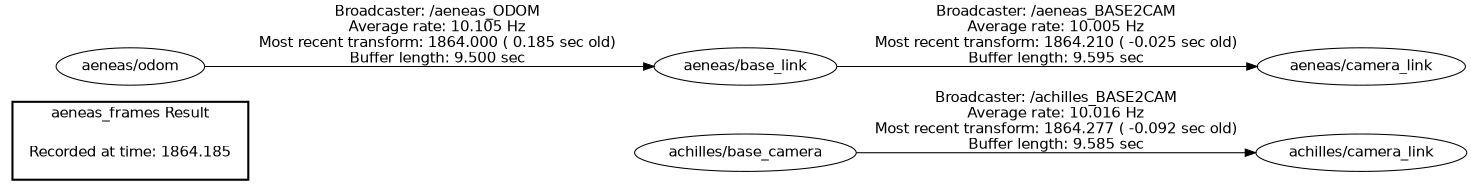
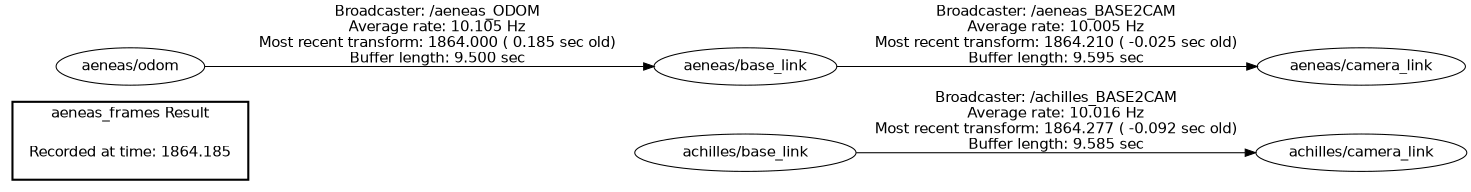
(745, 153) -> (745, 153)
